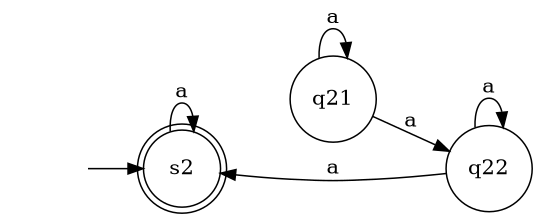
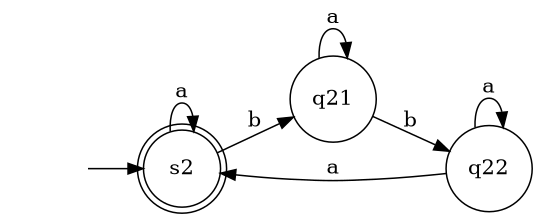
(411, 121) -> (411, 121)
none -> (248, 138)
